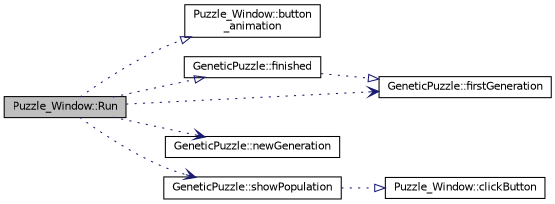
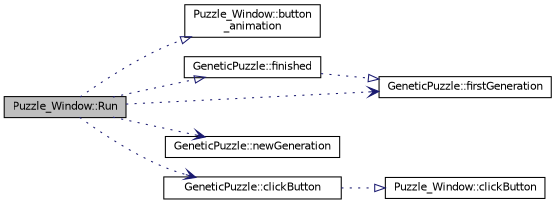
(253, 188) -> (253, 188)
